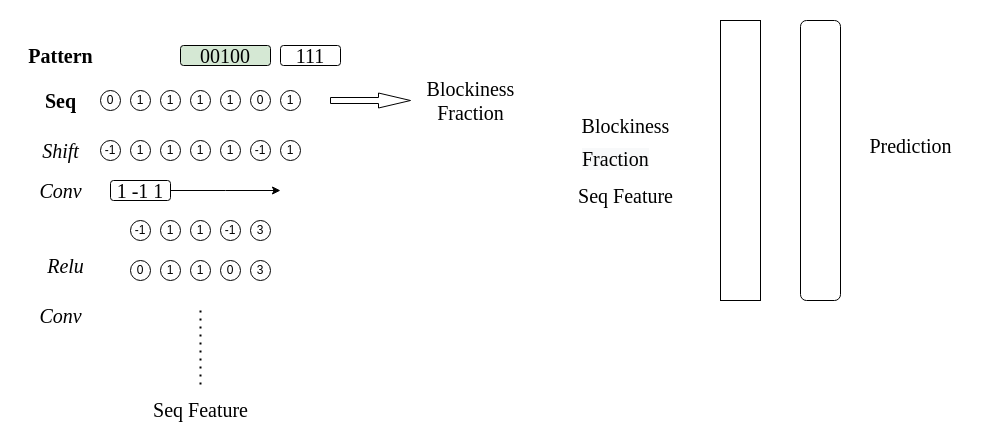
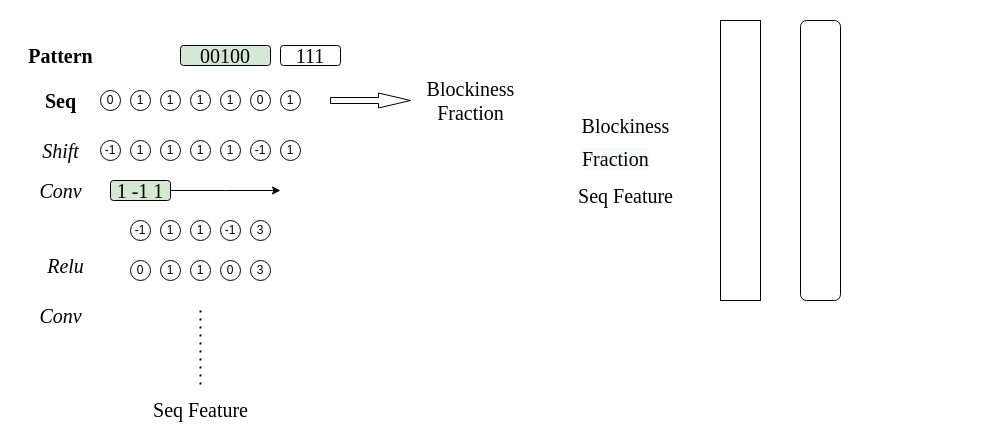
(911, 146) -> none
(141, 191) -> (141, 191)
